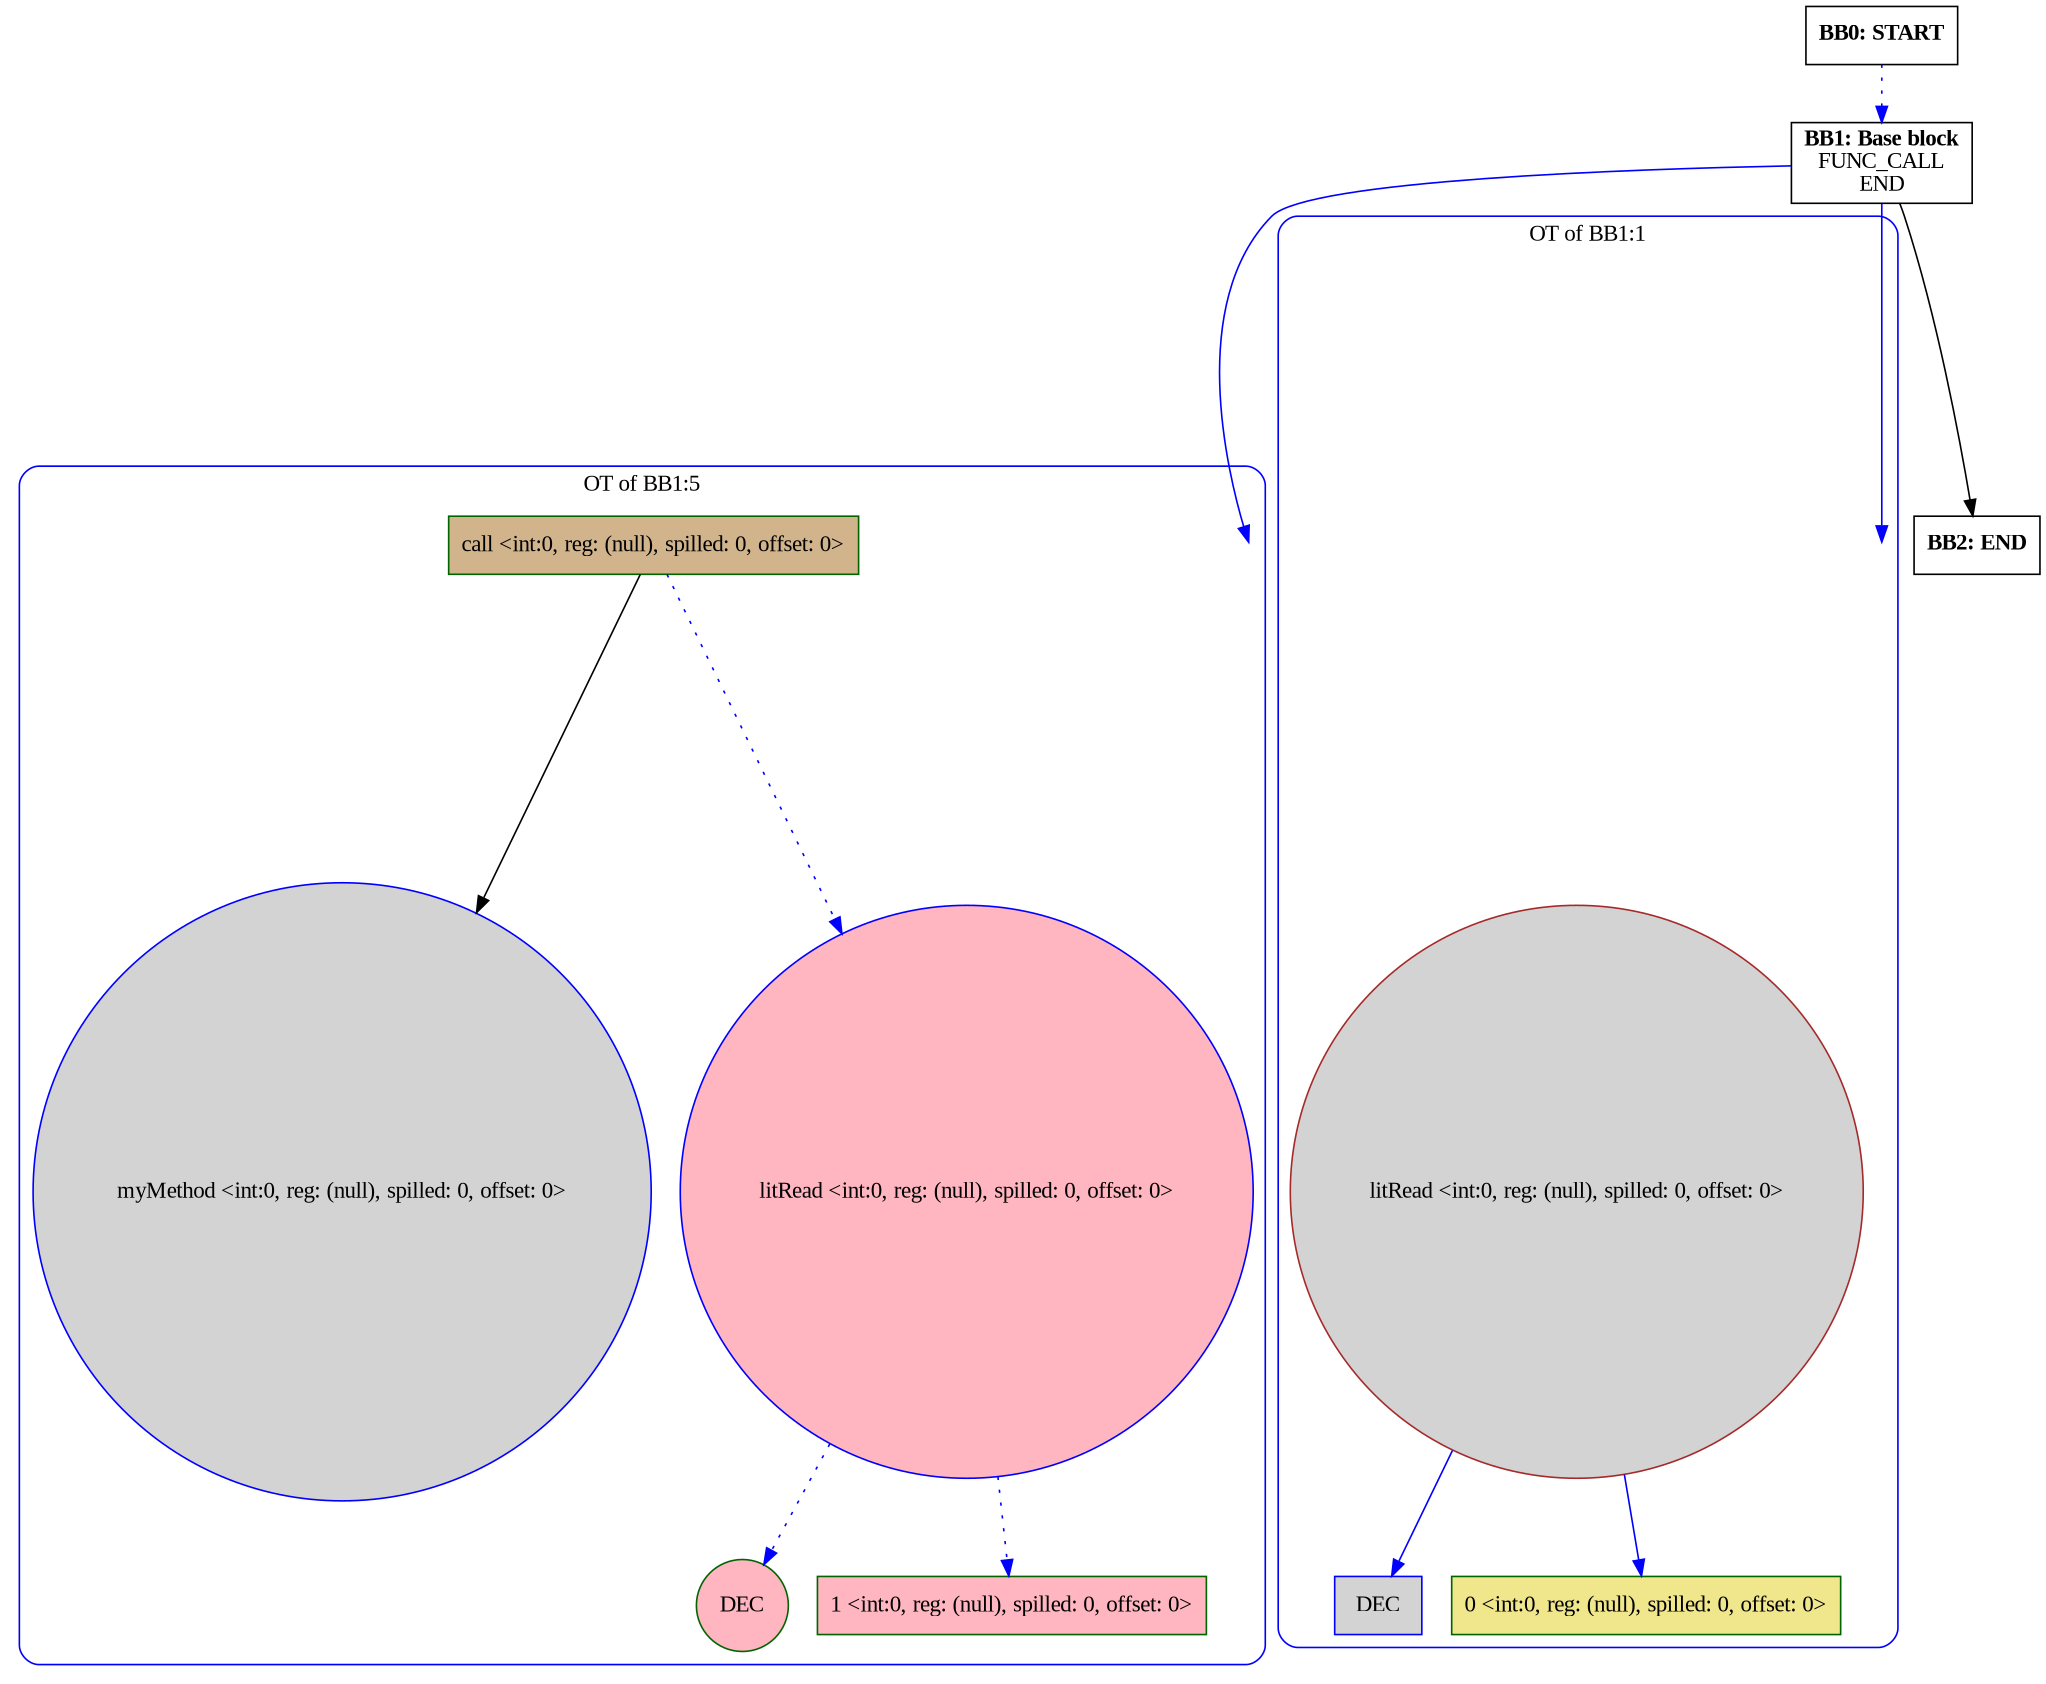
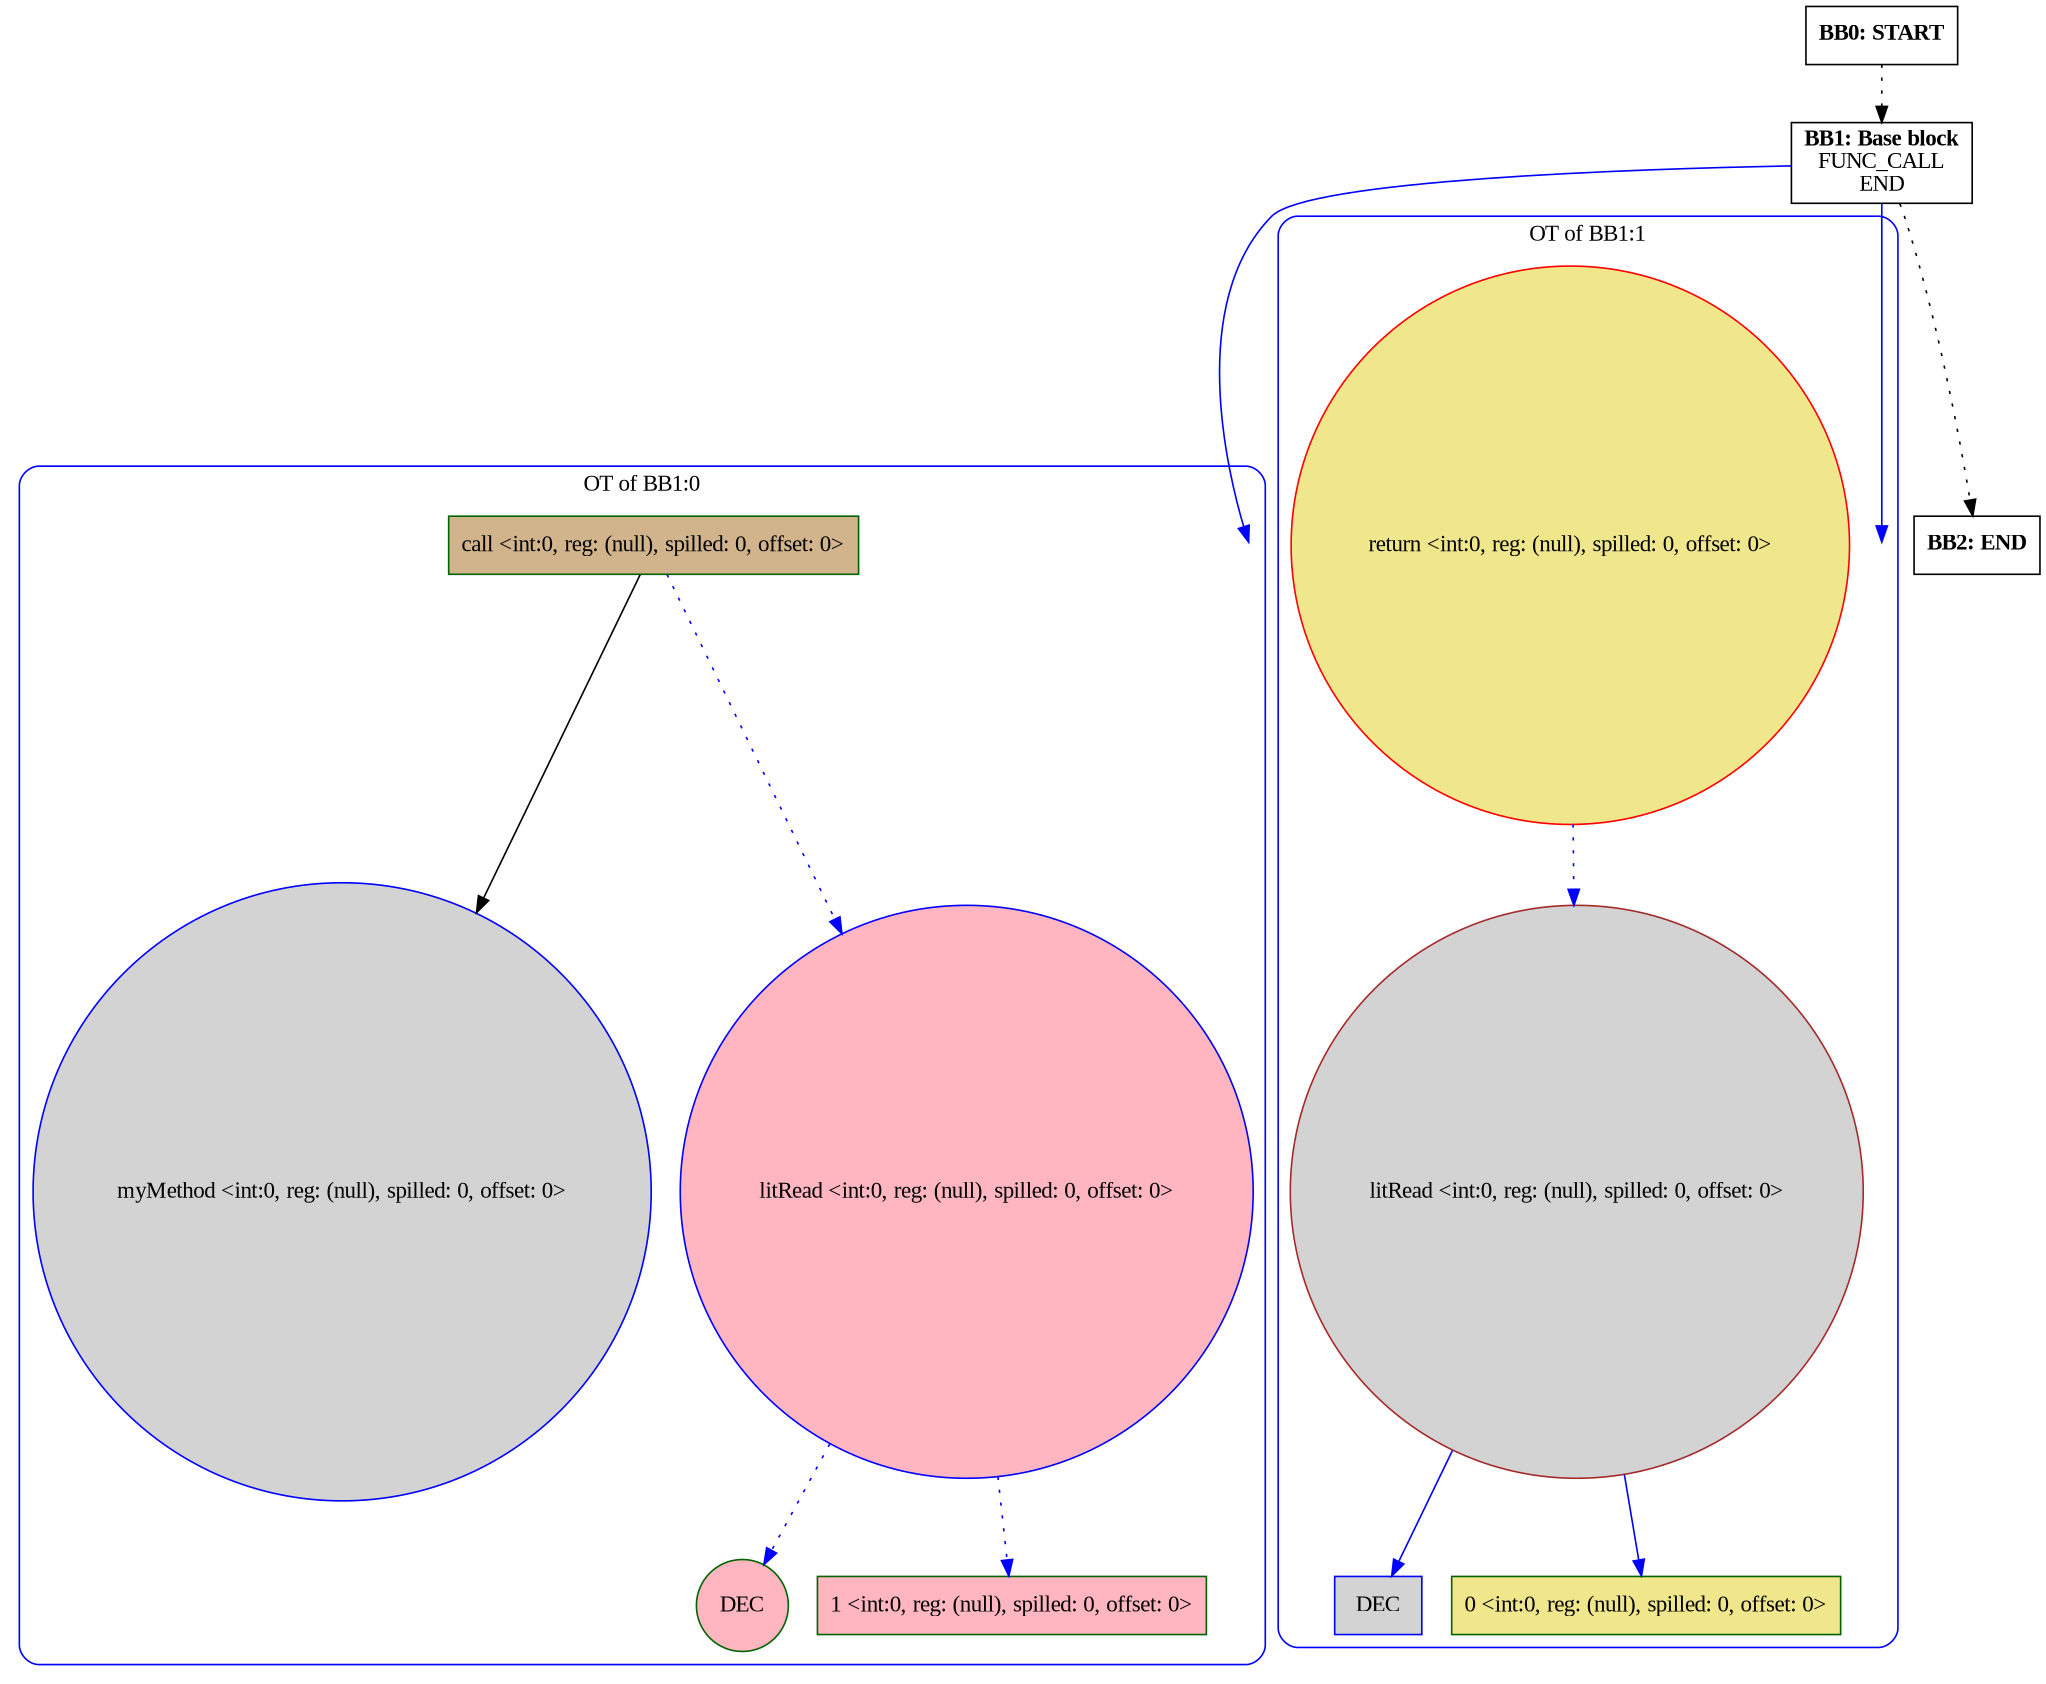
(1882, 85) -> (1882, 85)
(1941, 351) -> (1941, 351)
(642, 485) -> (642, 485)
none -> (1570, 545)
